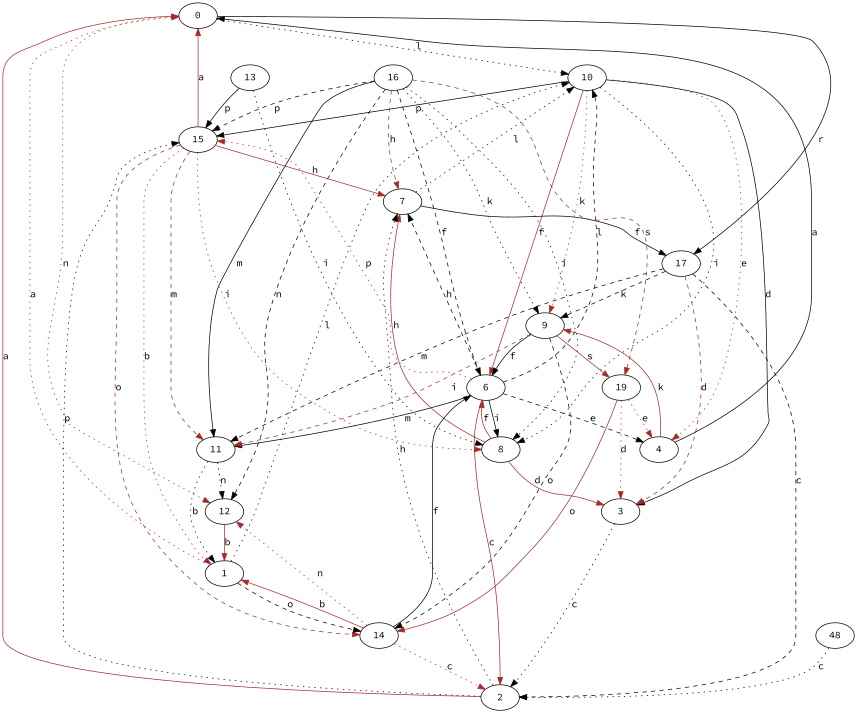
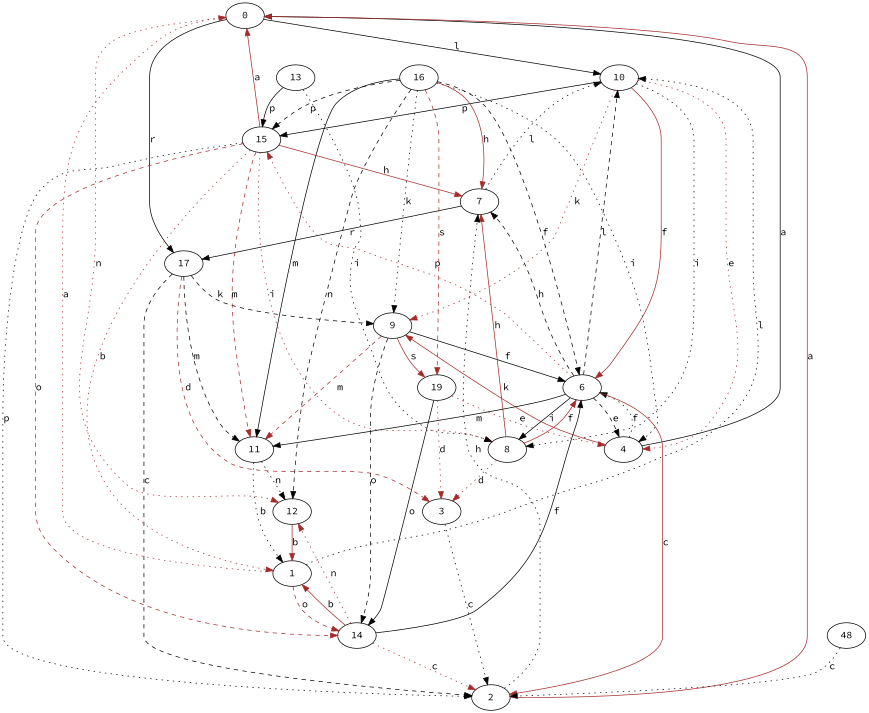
(389, 46) -> (429, 46)
(389, 137) -> (479, 122)
(637, 233) -> (352, 233)
(549, 244) -> (607, 221)
(764, 274) -> none
(454, 388) -> (340, 388)
none -> (628, 411)
(548, 492) -> (477, 478)
(538, 542) -> (406, 511)
(63, 582) -> (3, 541)
(293, 612) -> (306, 613)
